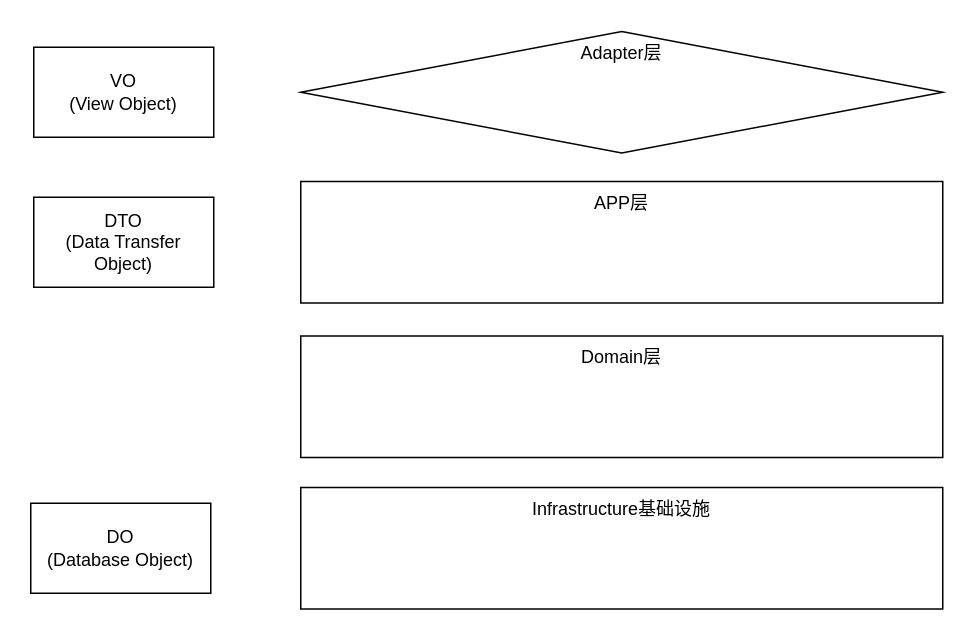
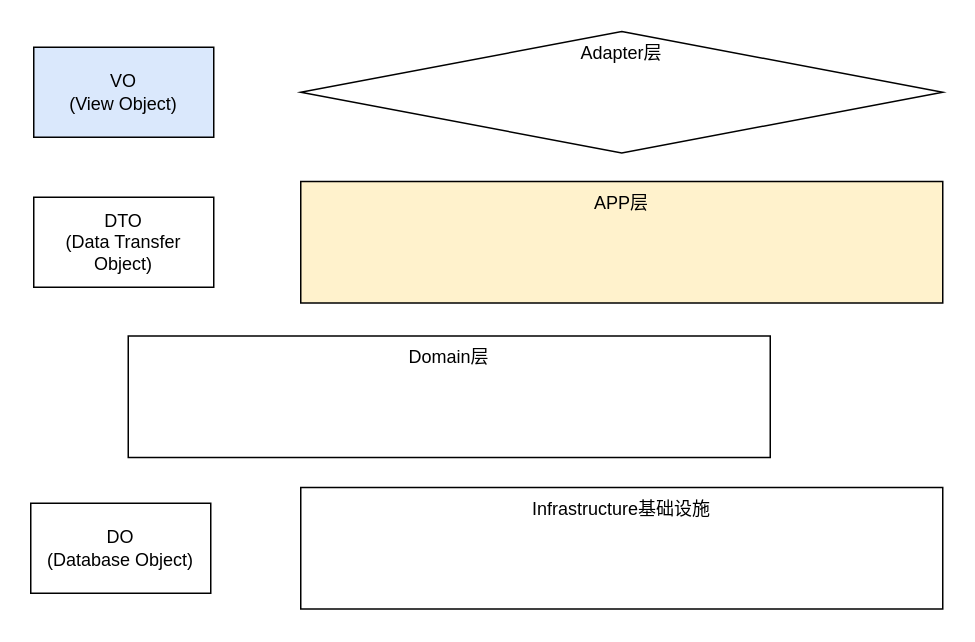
(124, 92) -> (124, 92)
(622, 242) -> (622, 242)
(622, 397) -> (449, 397)
